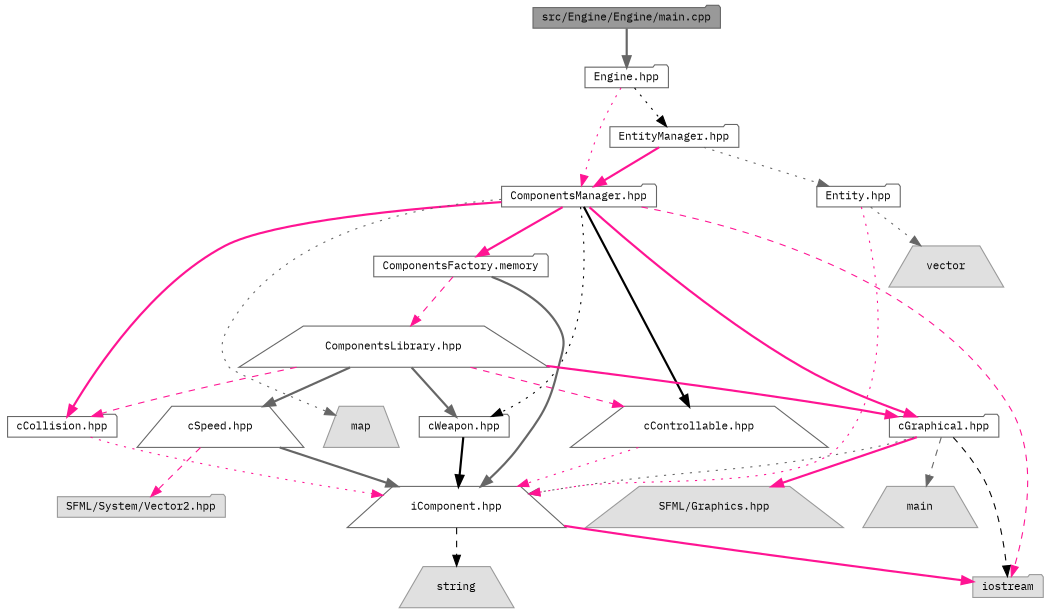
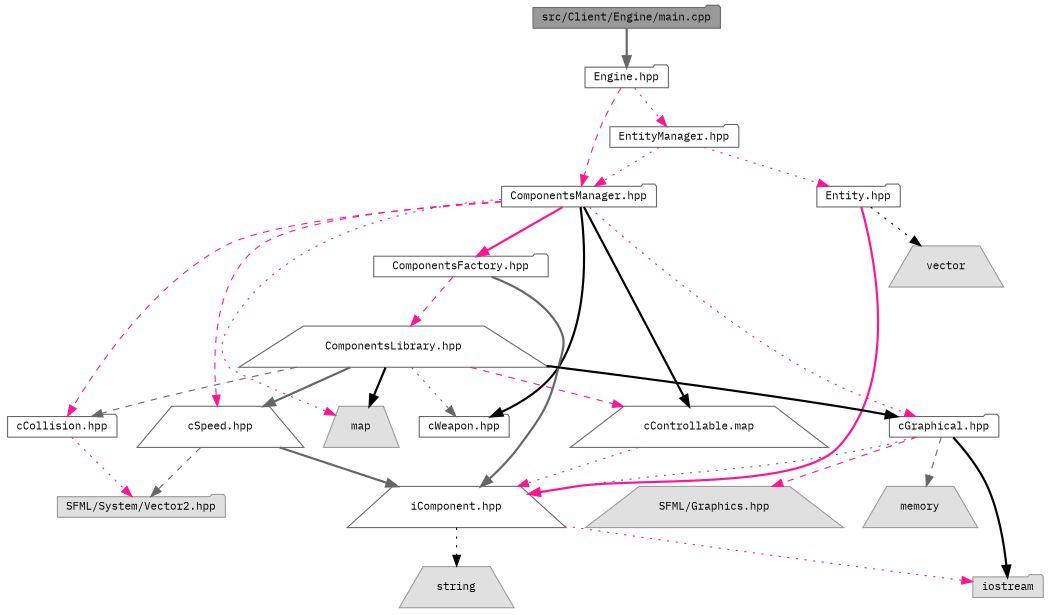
(627, 18) -> (627, 18)
(647, 103) -> (647, 103)
(599, 130) -> (599, 130)
(632, 164) -> (632, 164)
(761, 165) -> (761, 165)
(891, 223) -> (891, 223)
(252, 236) -> (252, 236)
(461, 266) -> (461, 266)
(283, 267) -> (283, 267)
(916, 313) -> (279, 236)
(576, 325) -> (576, 325)
(738, 326) -> (738, 326)
none -> (380, 382)
(430, 388) -> (430, 388)
(716, 388) -> (716, 388)
(199, 389) -> (199, 389)
(699, 427) -> (699, 427)
(839, 447) -> (839, 447)
(461, 456) -> none
(850, 460) -> (850, 460)
(180, 468) -> (180, 468)
(230, 469) -> (98, 463)
(992, 497) -> (992, 497)
(920, 507) -> (920, 507)
(457, 542) -> (457, 542)
(763, 554) -> (763, 554)
